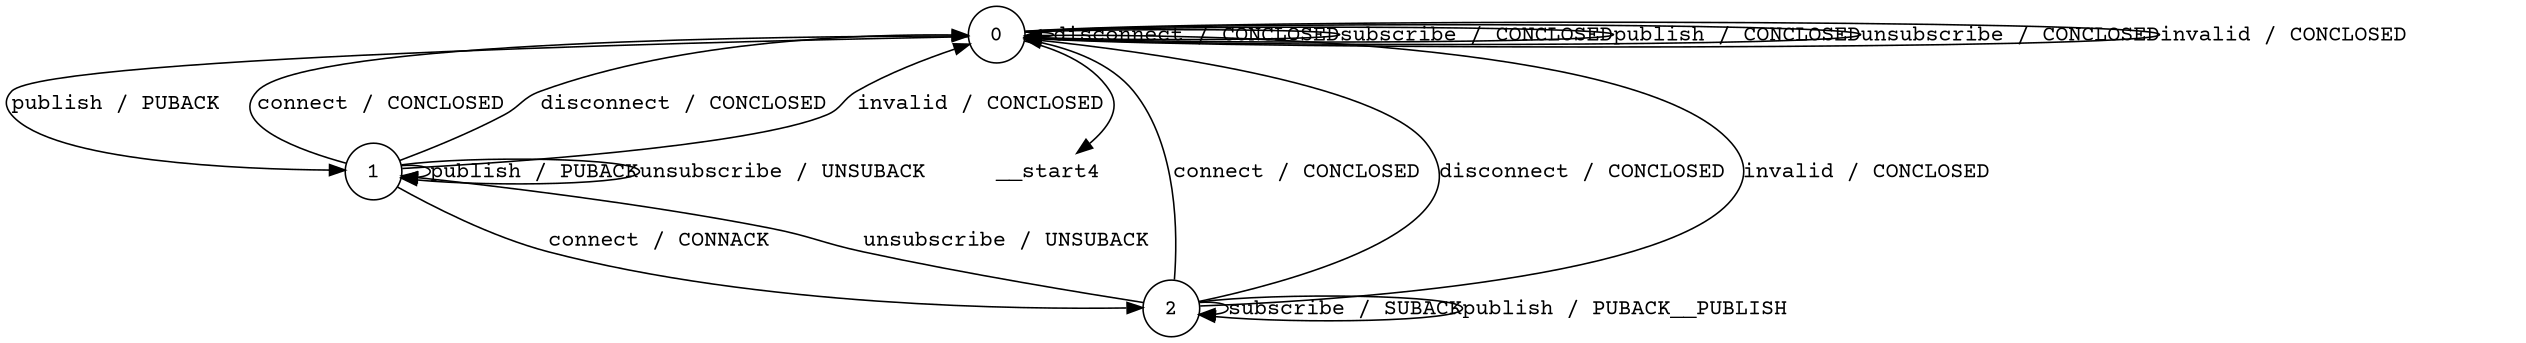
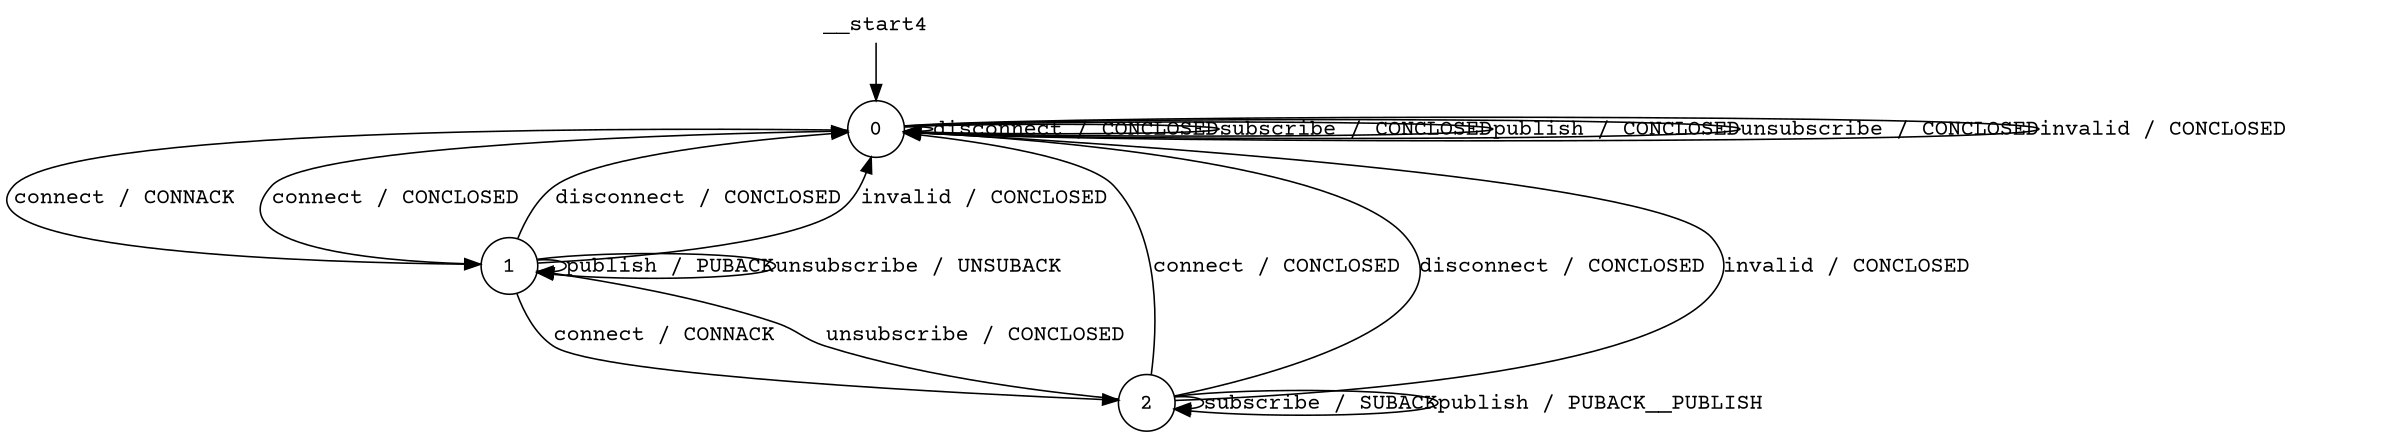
(1097, 76) -> (876, 64)
(116, 103) -> (125, 197)
(1006, 240) -> (975, 334)
